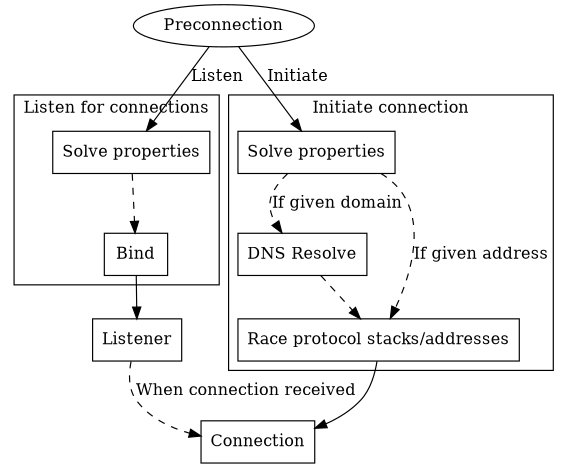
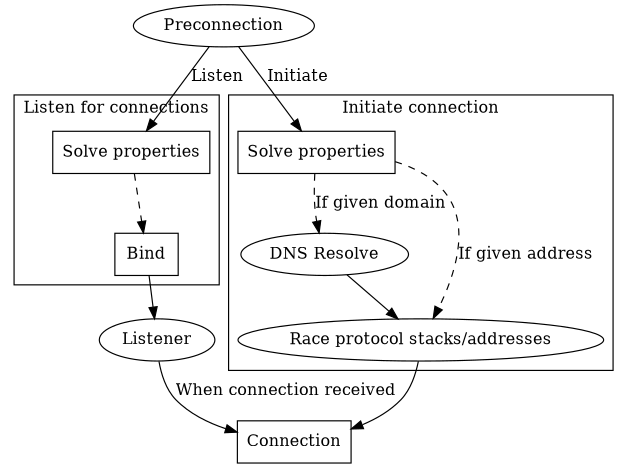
(302, 254) -> (325, 254)
(337, 293) -> (368, 293)
(137, 340) -> (157, 340)
(379, 340) -> (421, 340)
(144, 409) -> (182, 405)
